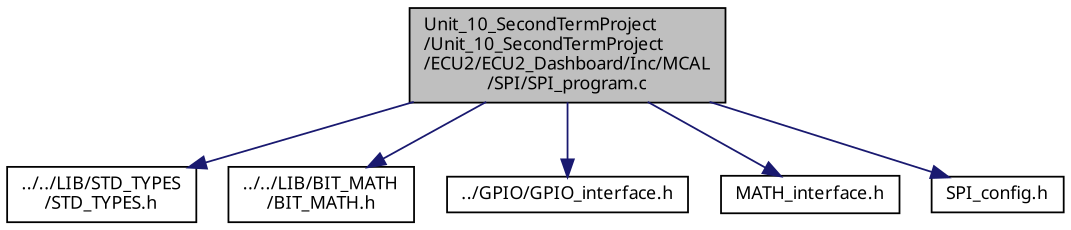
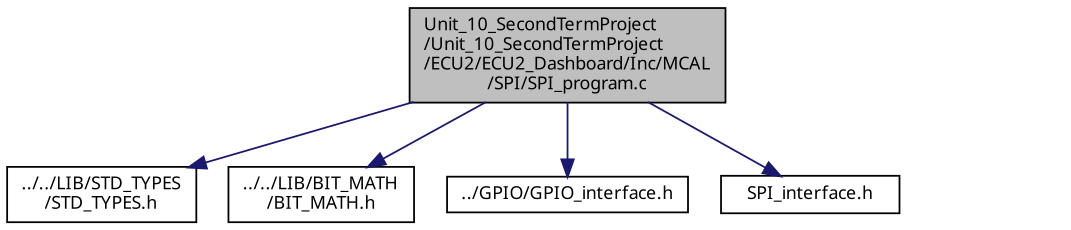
(810, 195) -> (810, 195)
(998, 195) -> none
